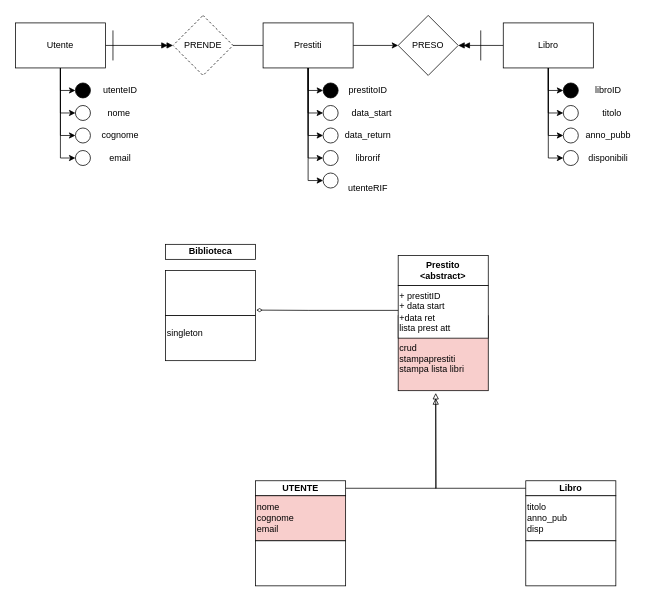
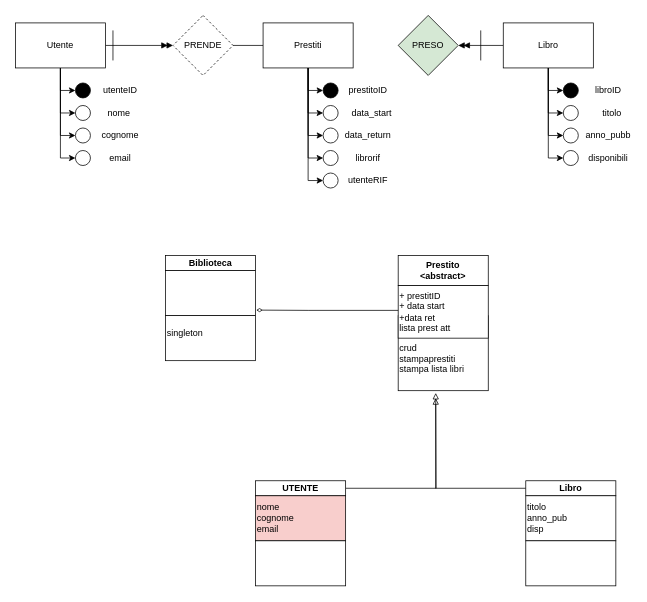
(373, 45) -> none
(428, 45) -> (428, 45)
(368, 188) -> (368, 180)
(210, 252) -> (210, 263)
(443, 353) -> (443, 353)
